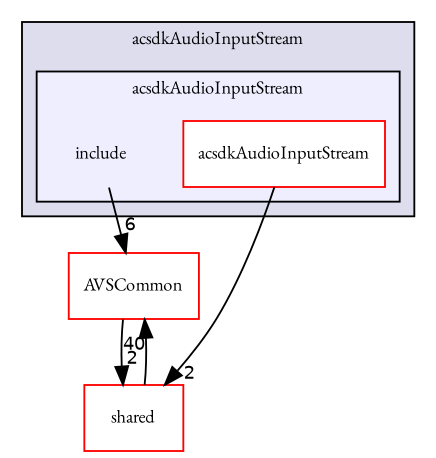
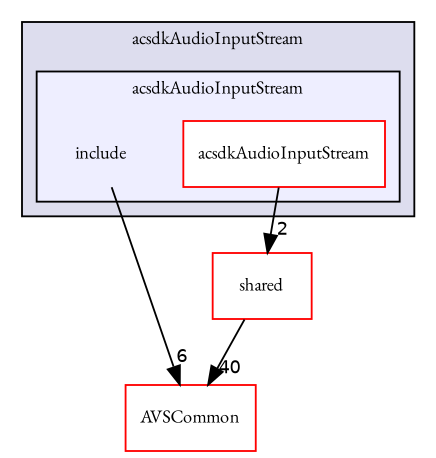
(122, 343) -> none
